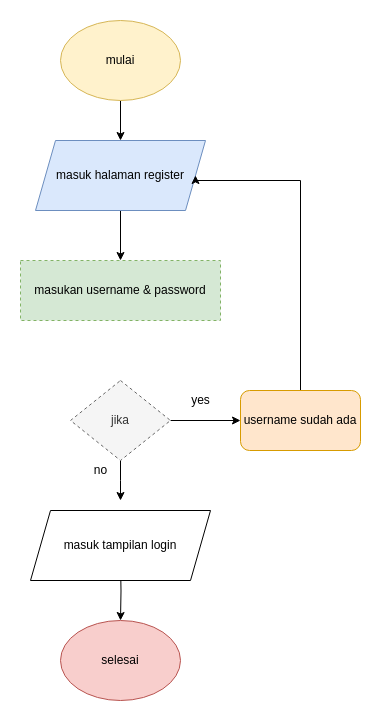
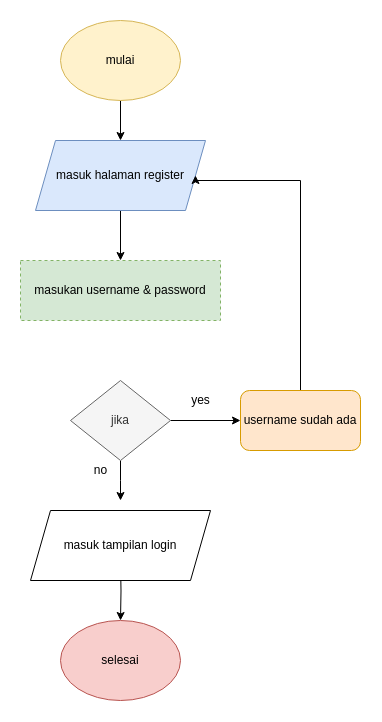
(121, 421) -> (121, 421)
